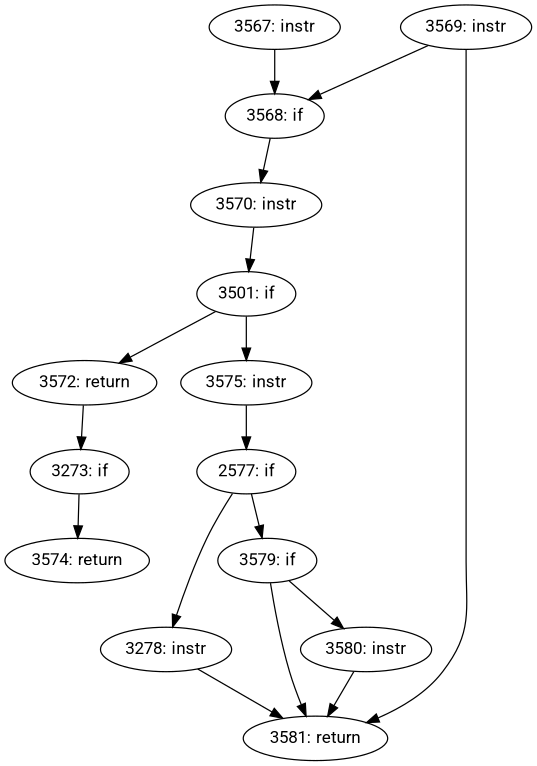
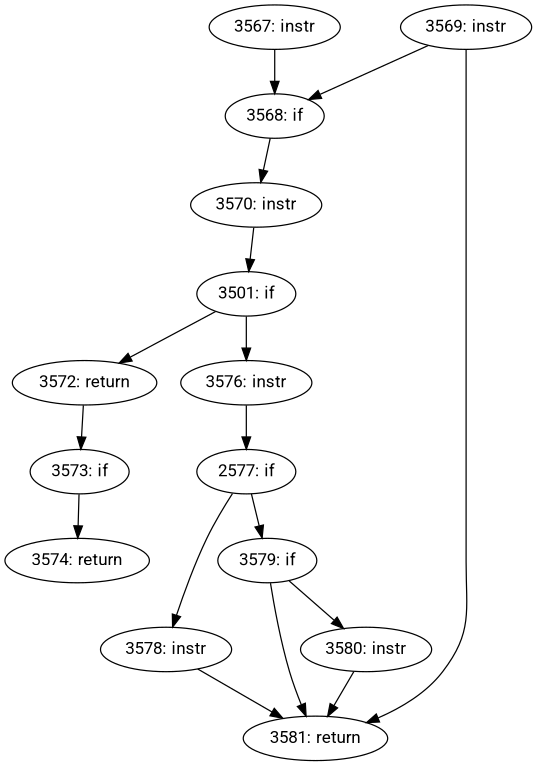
(246, 383) -> (246, 383)
(80, 472) -> (80, 472)
(166, 649) -> (166, 649)
